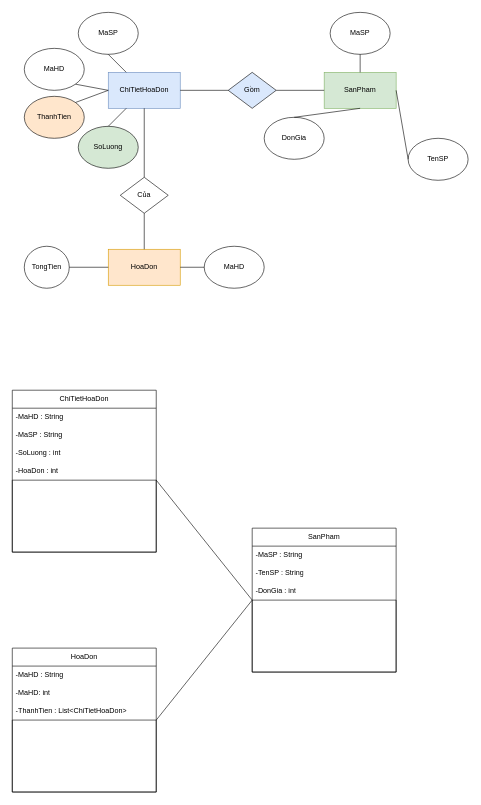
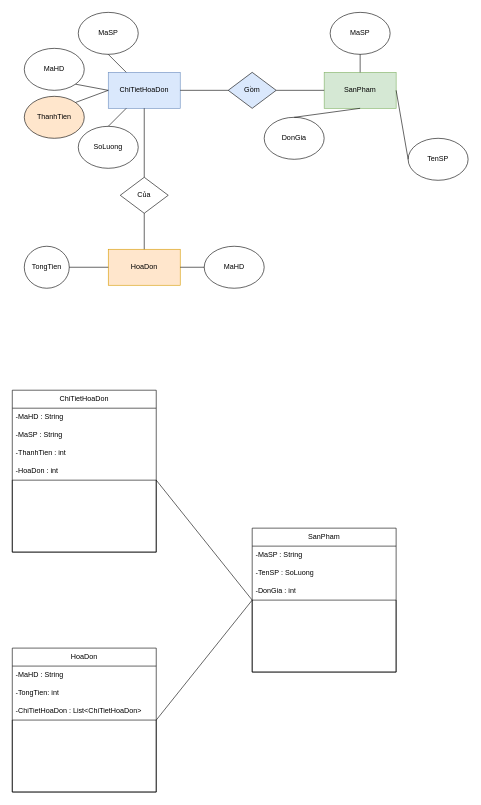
(108, 147) -> (108, 147)
(40, 453) -> (43, 453)
(282, 573) -> (285, 573)
(33, 693) -> (40, 693)
(74, 711) -> (81, 711)
